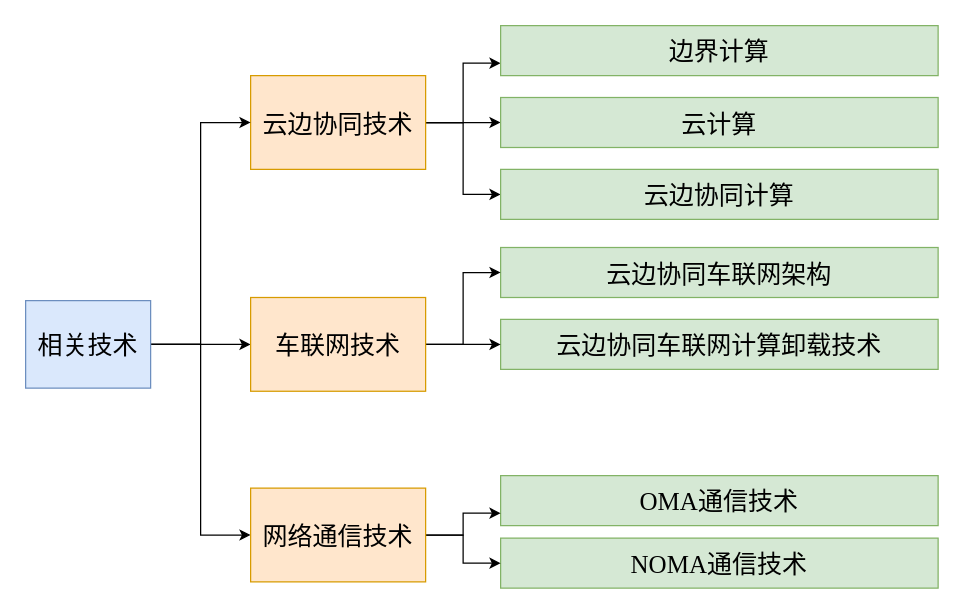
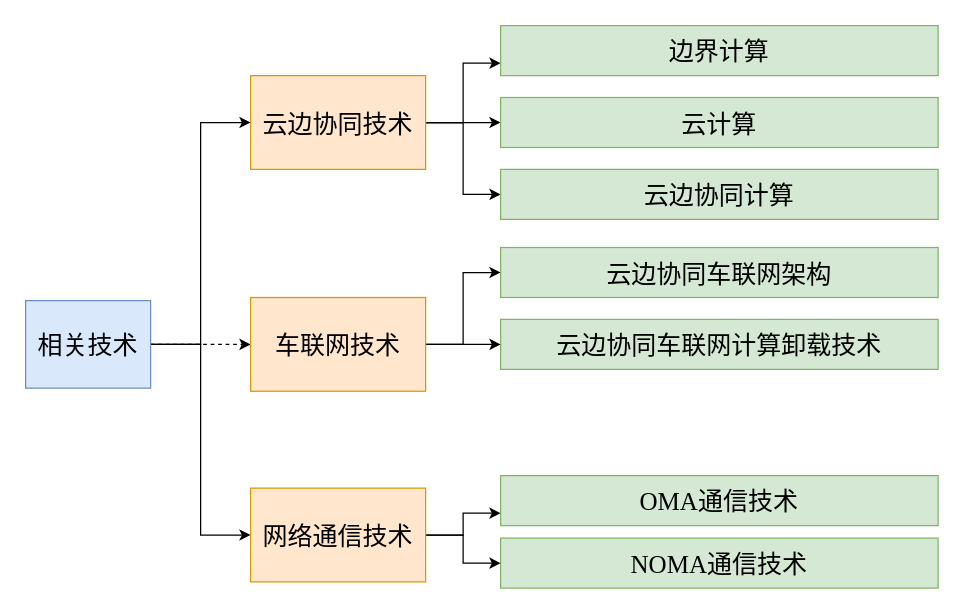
(222, 344) -> (222, 344)
